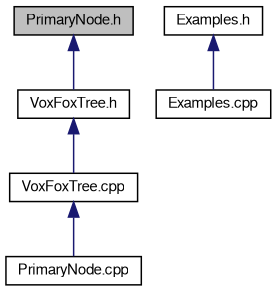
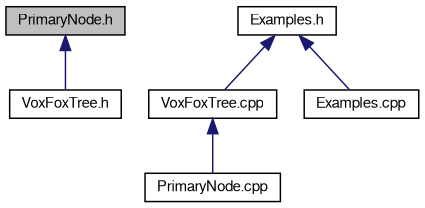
(74, 154) -> (245, 68)
